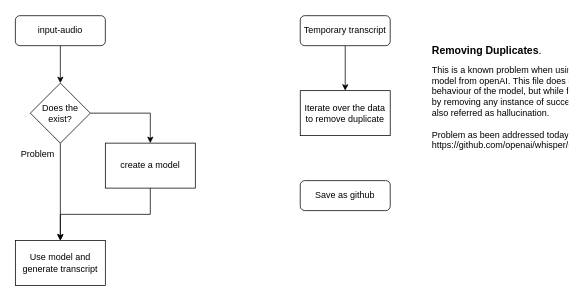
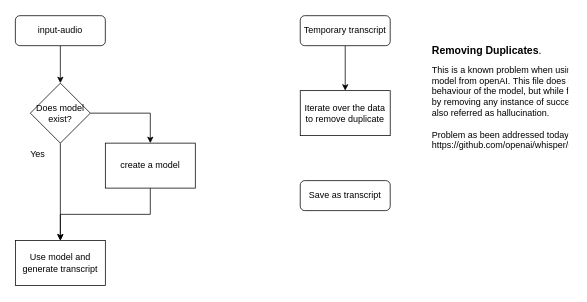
(60, 113) -> (60, 113)
(38, 154) -> (38, 154)
(345, 195) -> (345, 195)
